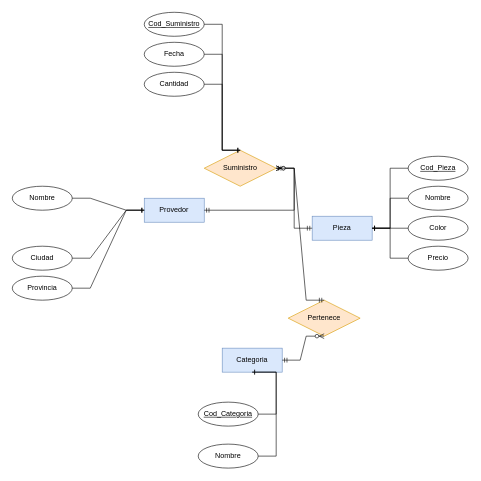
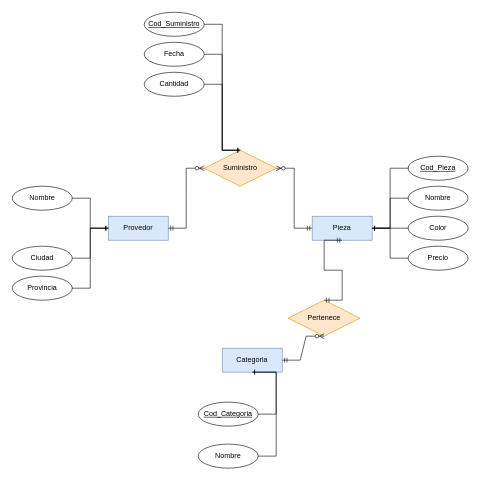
(174, 210) -> (138, 228)
(302, 250) -> (341, 270)
